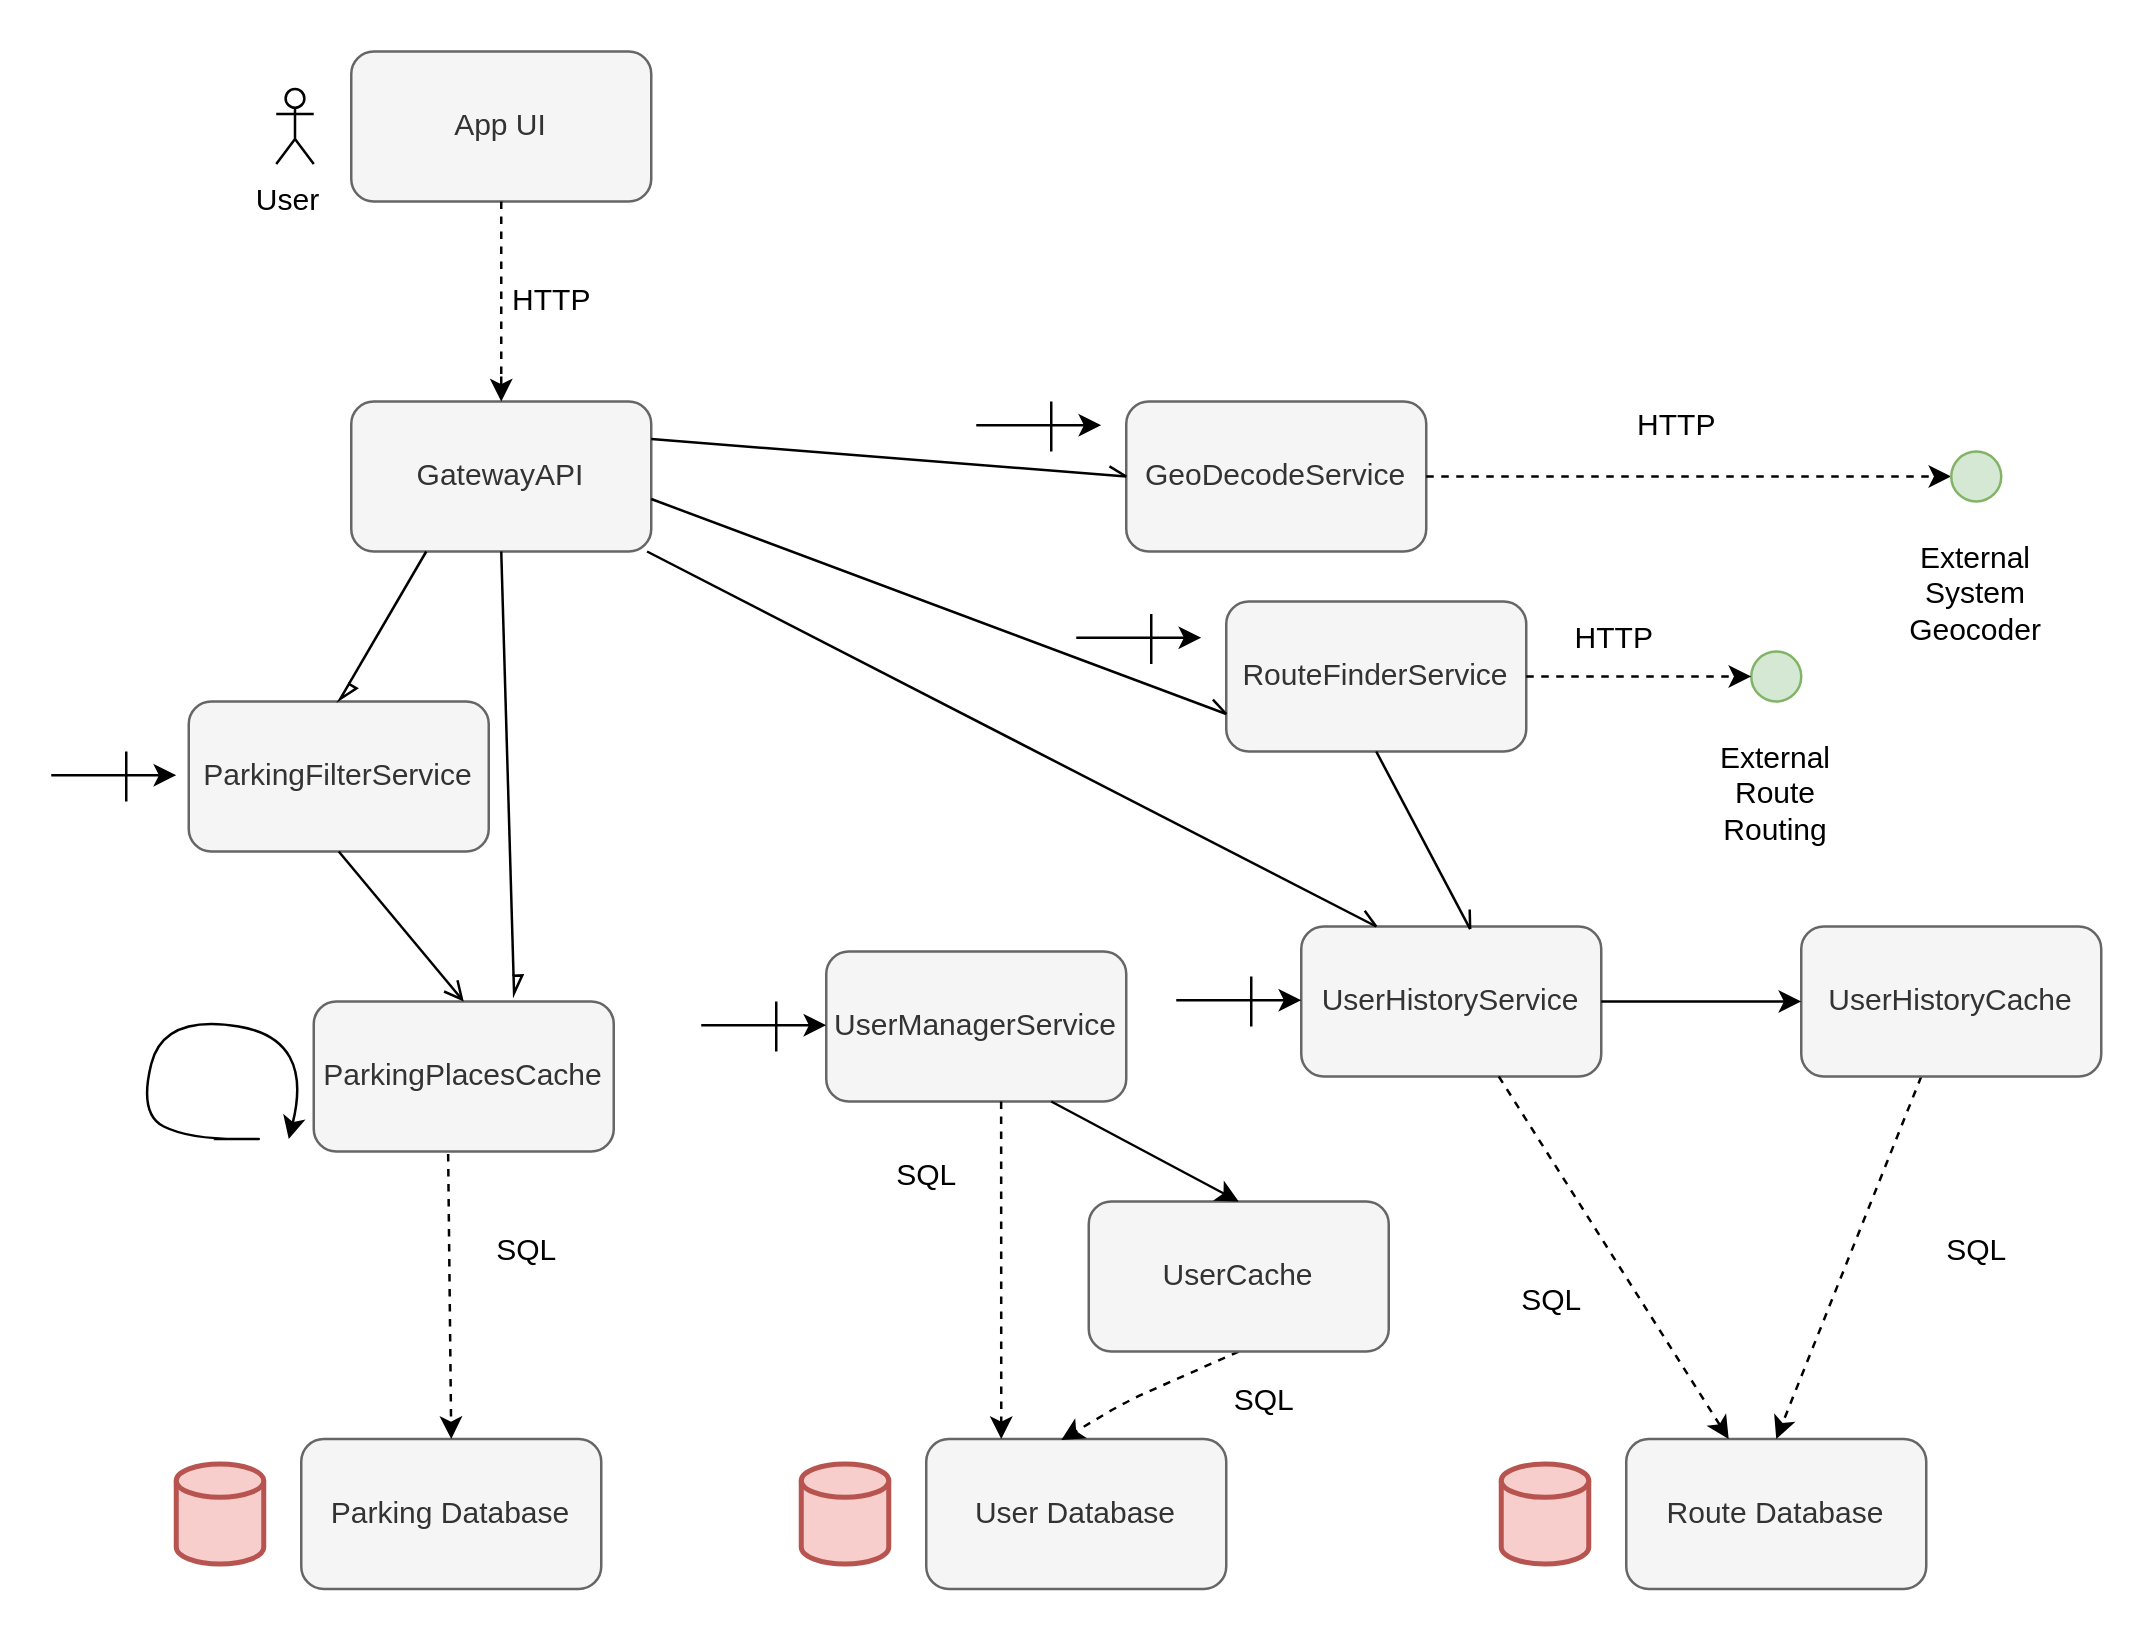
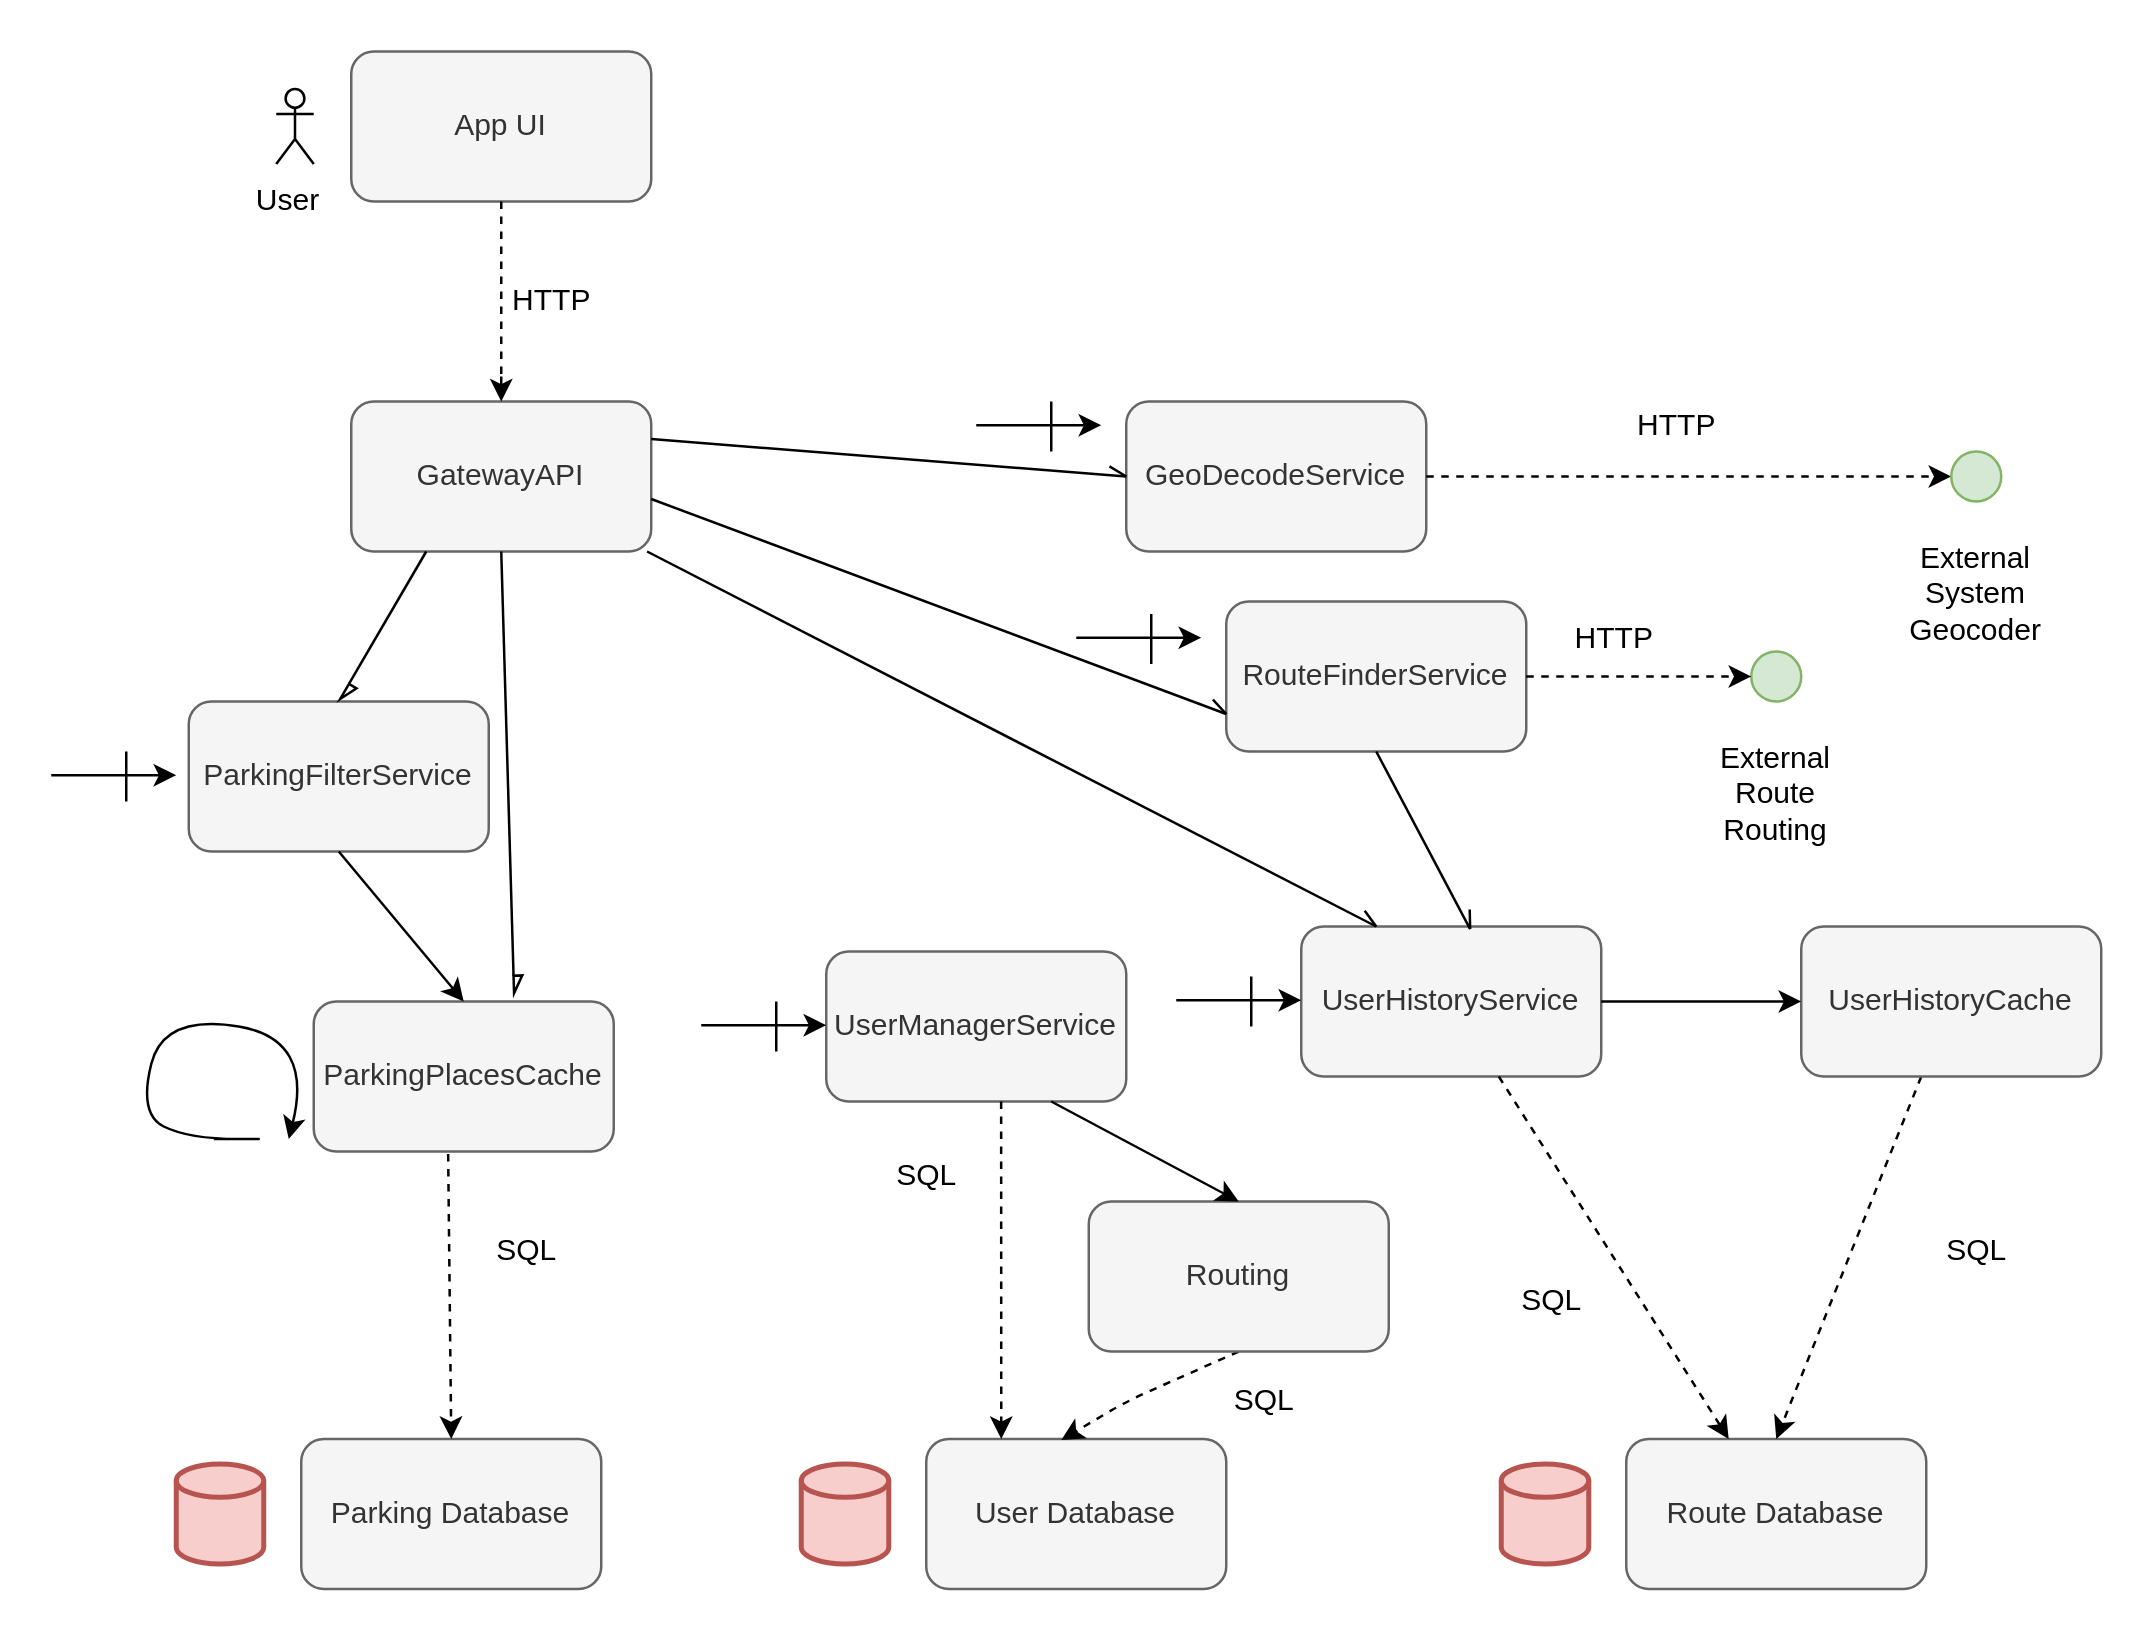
(454, 990) -> (452, 987)
(1239, 1276) -> (1239, 1276)
